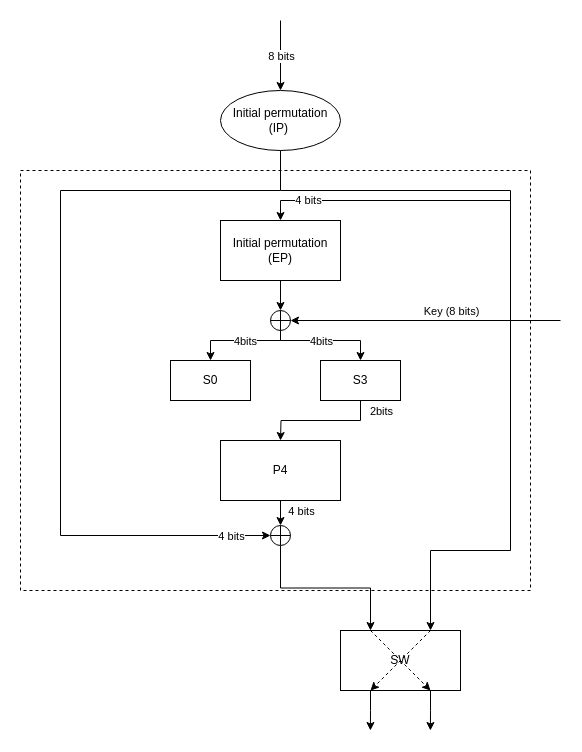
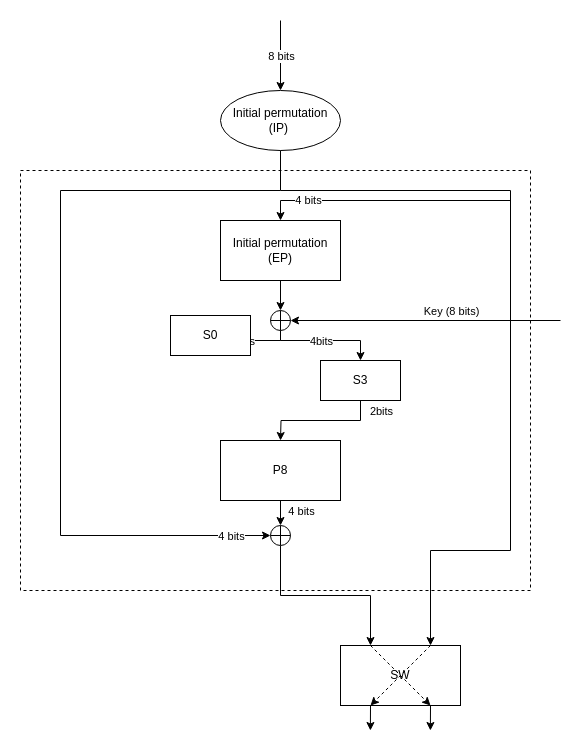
(211, 381) -> (211, 336)
(281, 471) -> (281, 471)
(401, 661) -> (401, 676)
